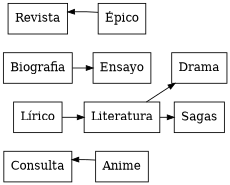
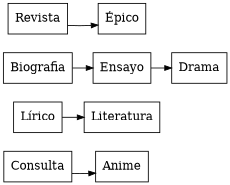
(86, 12) -> (79, 26)
(158, 95) -> (158, 68)
(199, 117) -> none
(87, 160) -> (80, 174)
